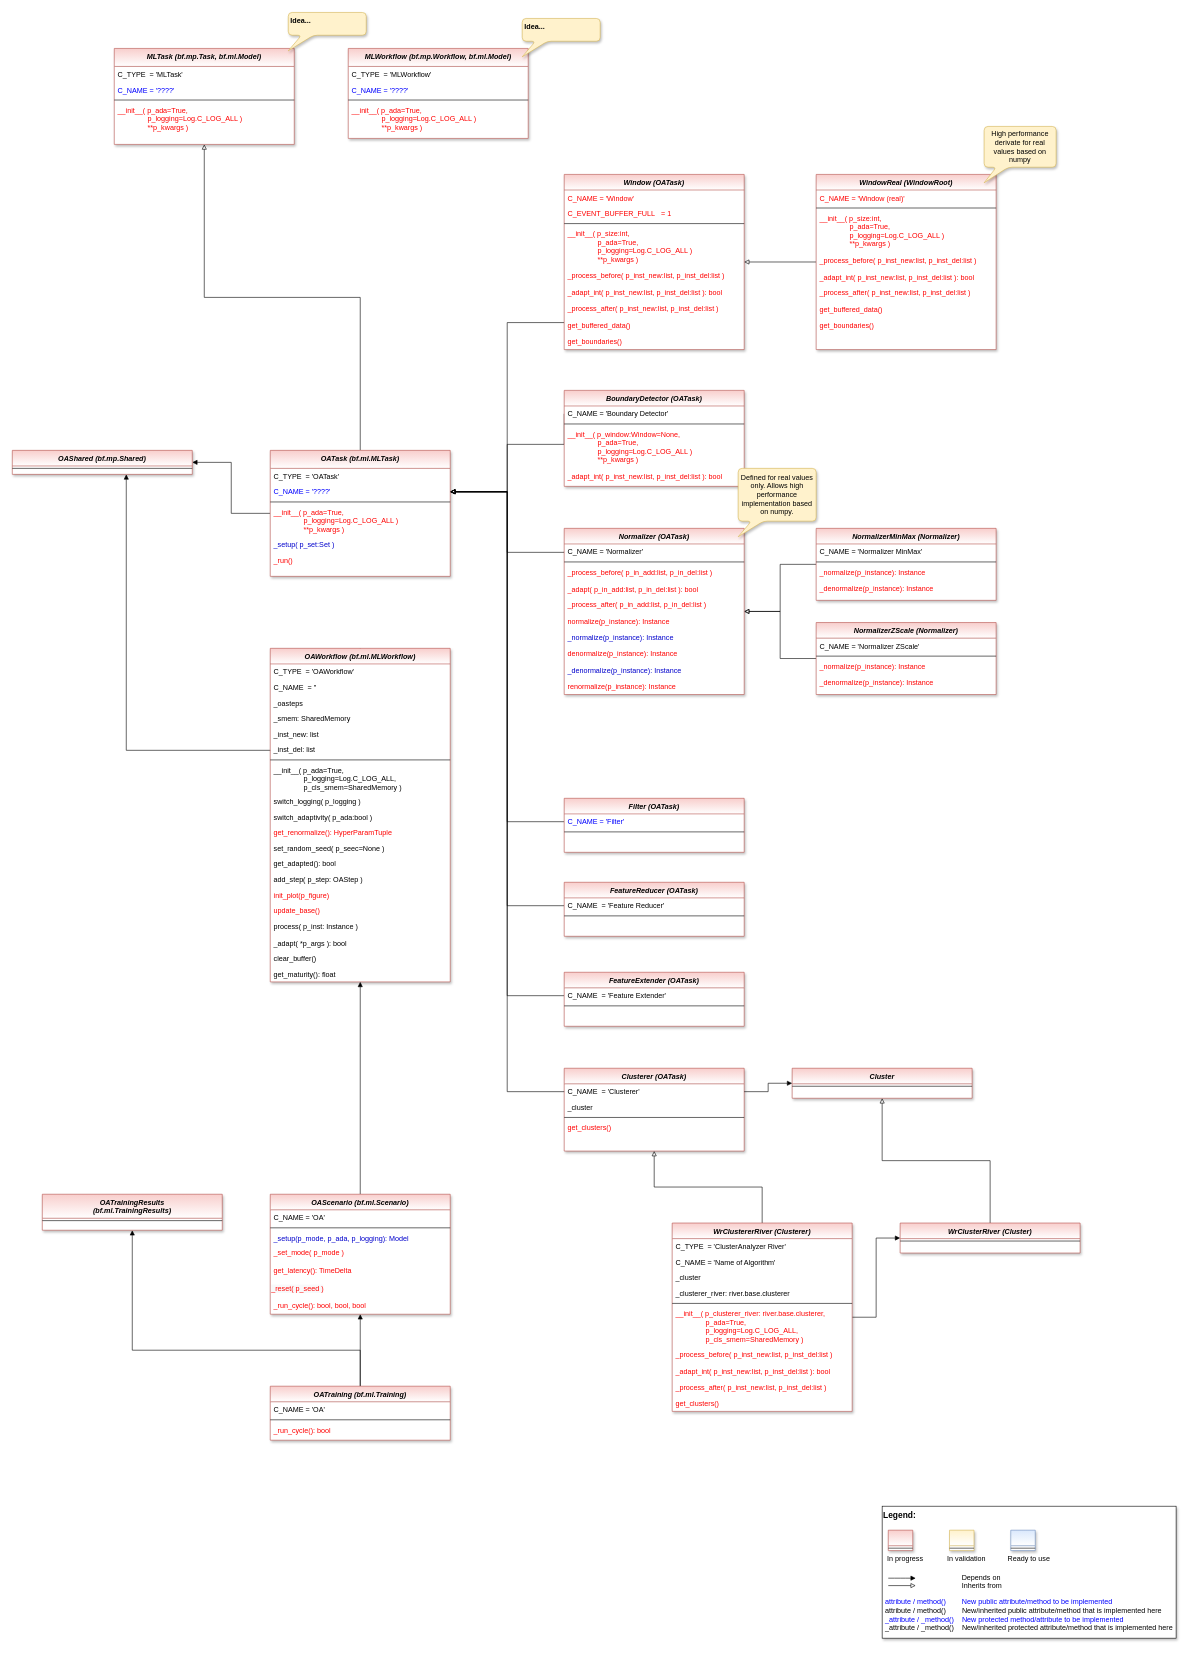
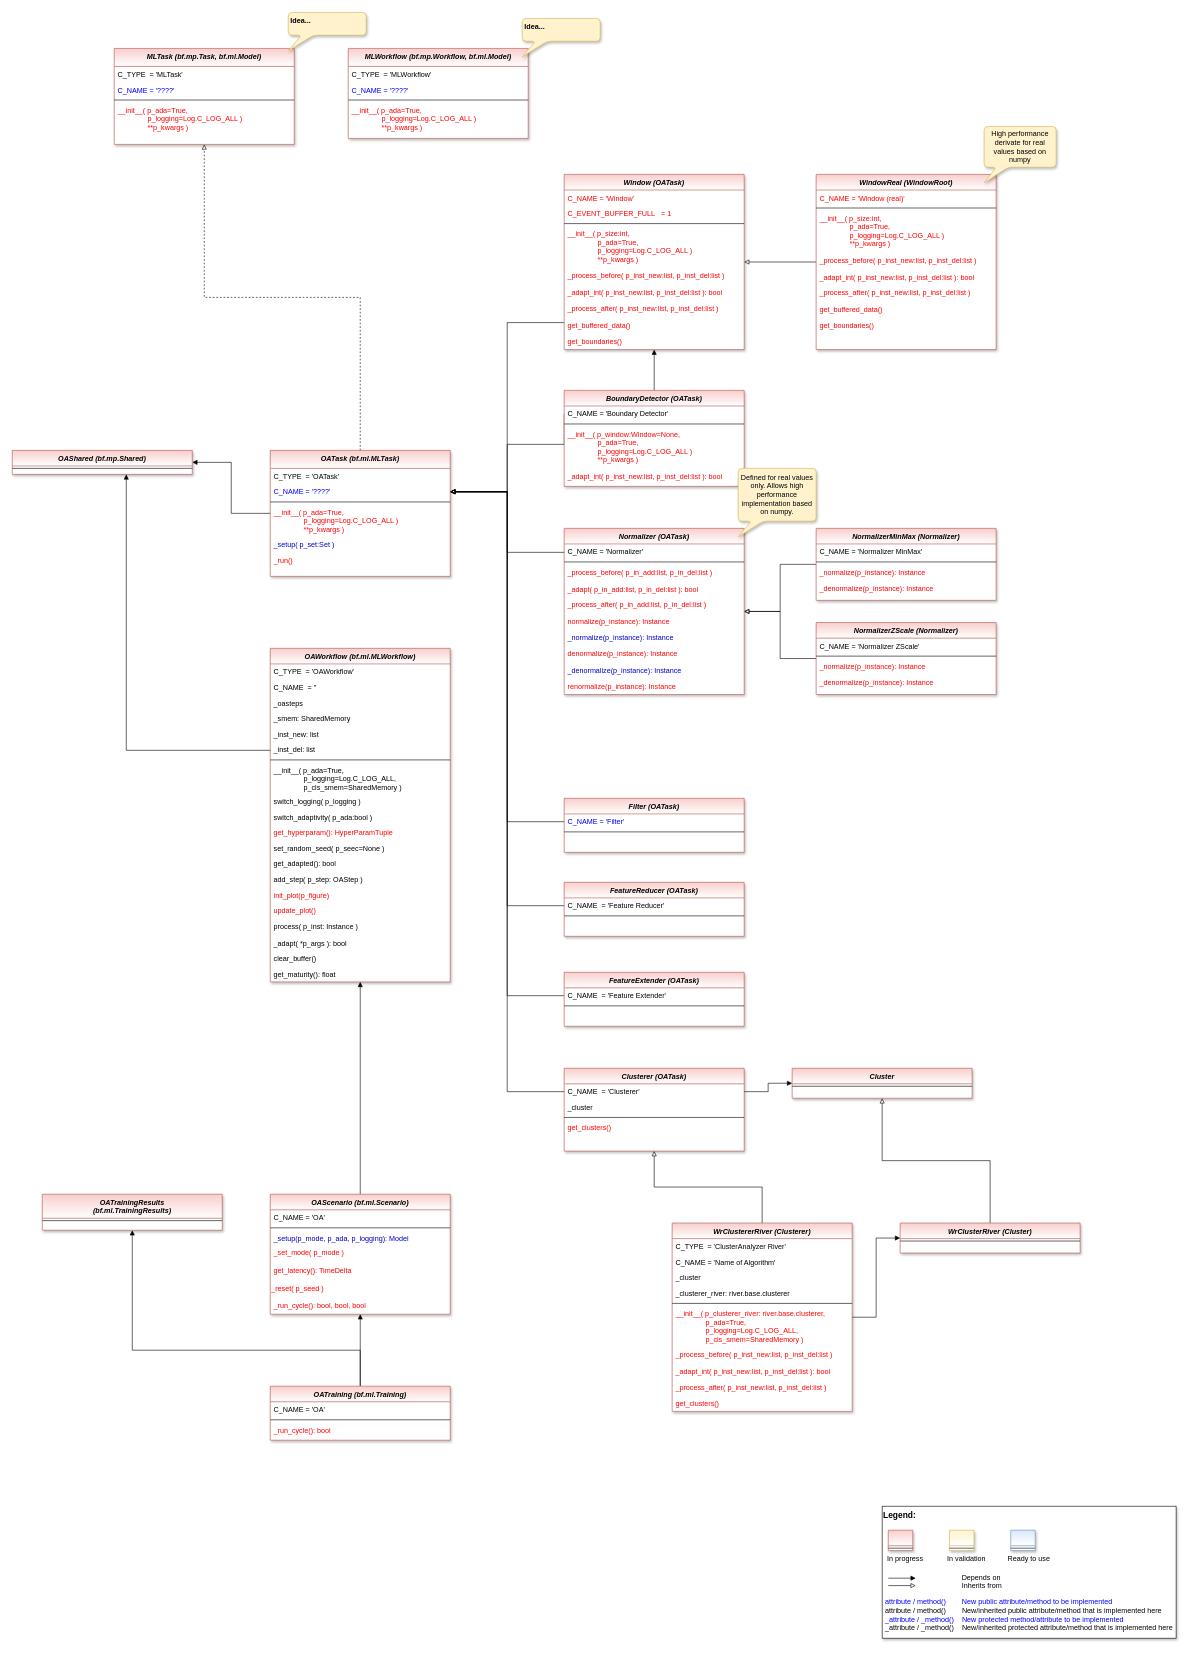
(284, 297) -> (284, 297)
none -> (654, 355)
(337, 833) -> (337, 833)
(300, 911) -> (299, 911)
